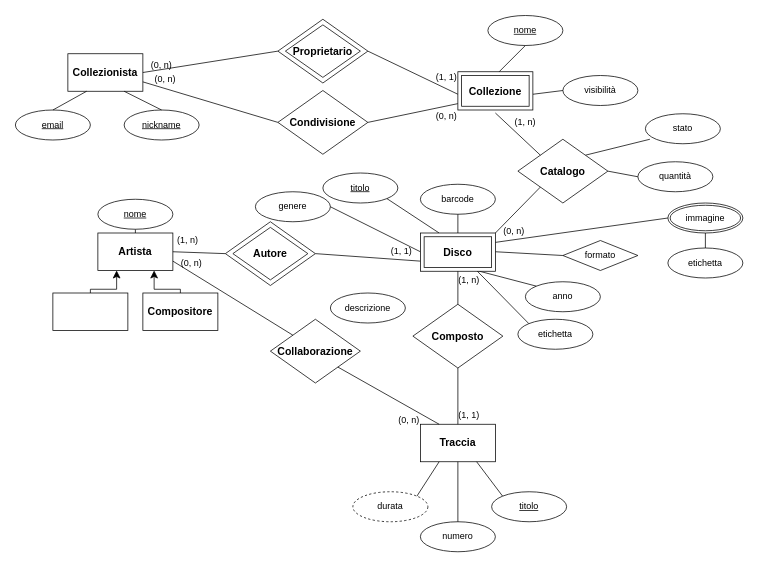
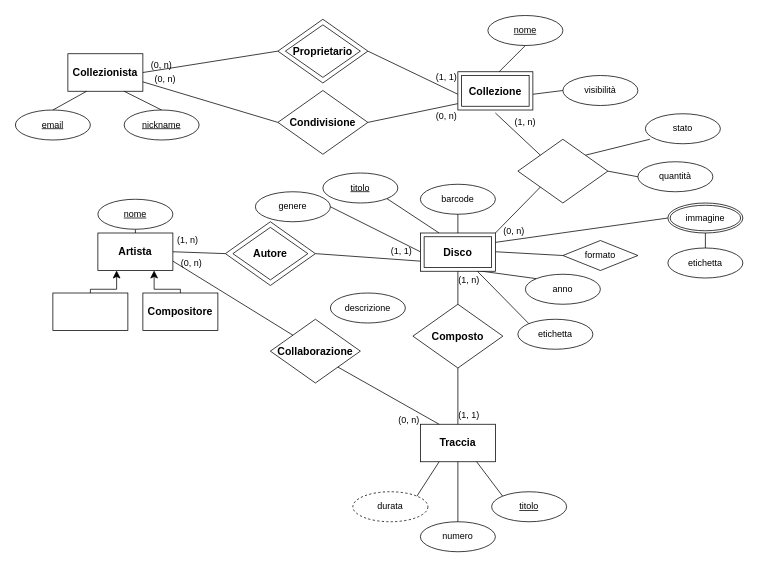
(563, 171) -> none
(563, 297) -> (563, 289)
